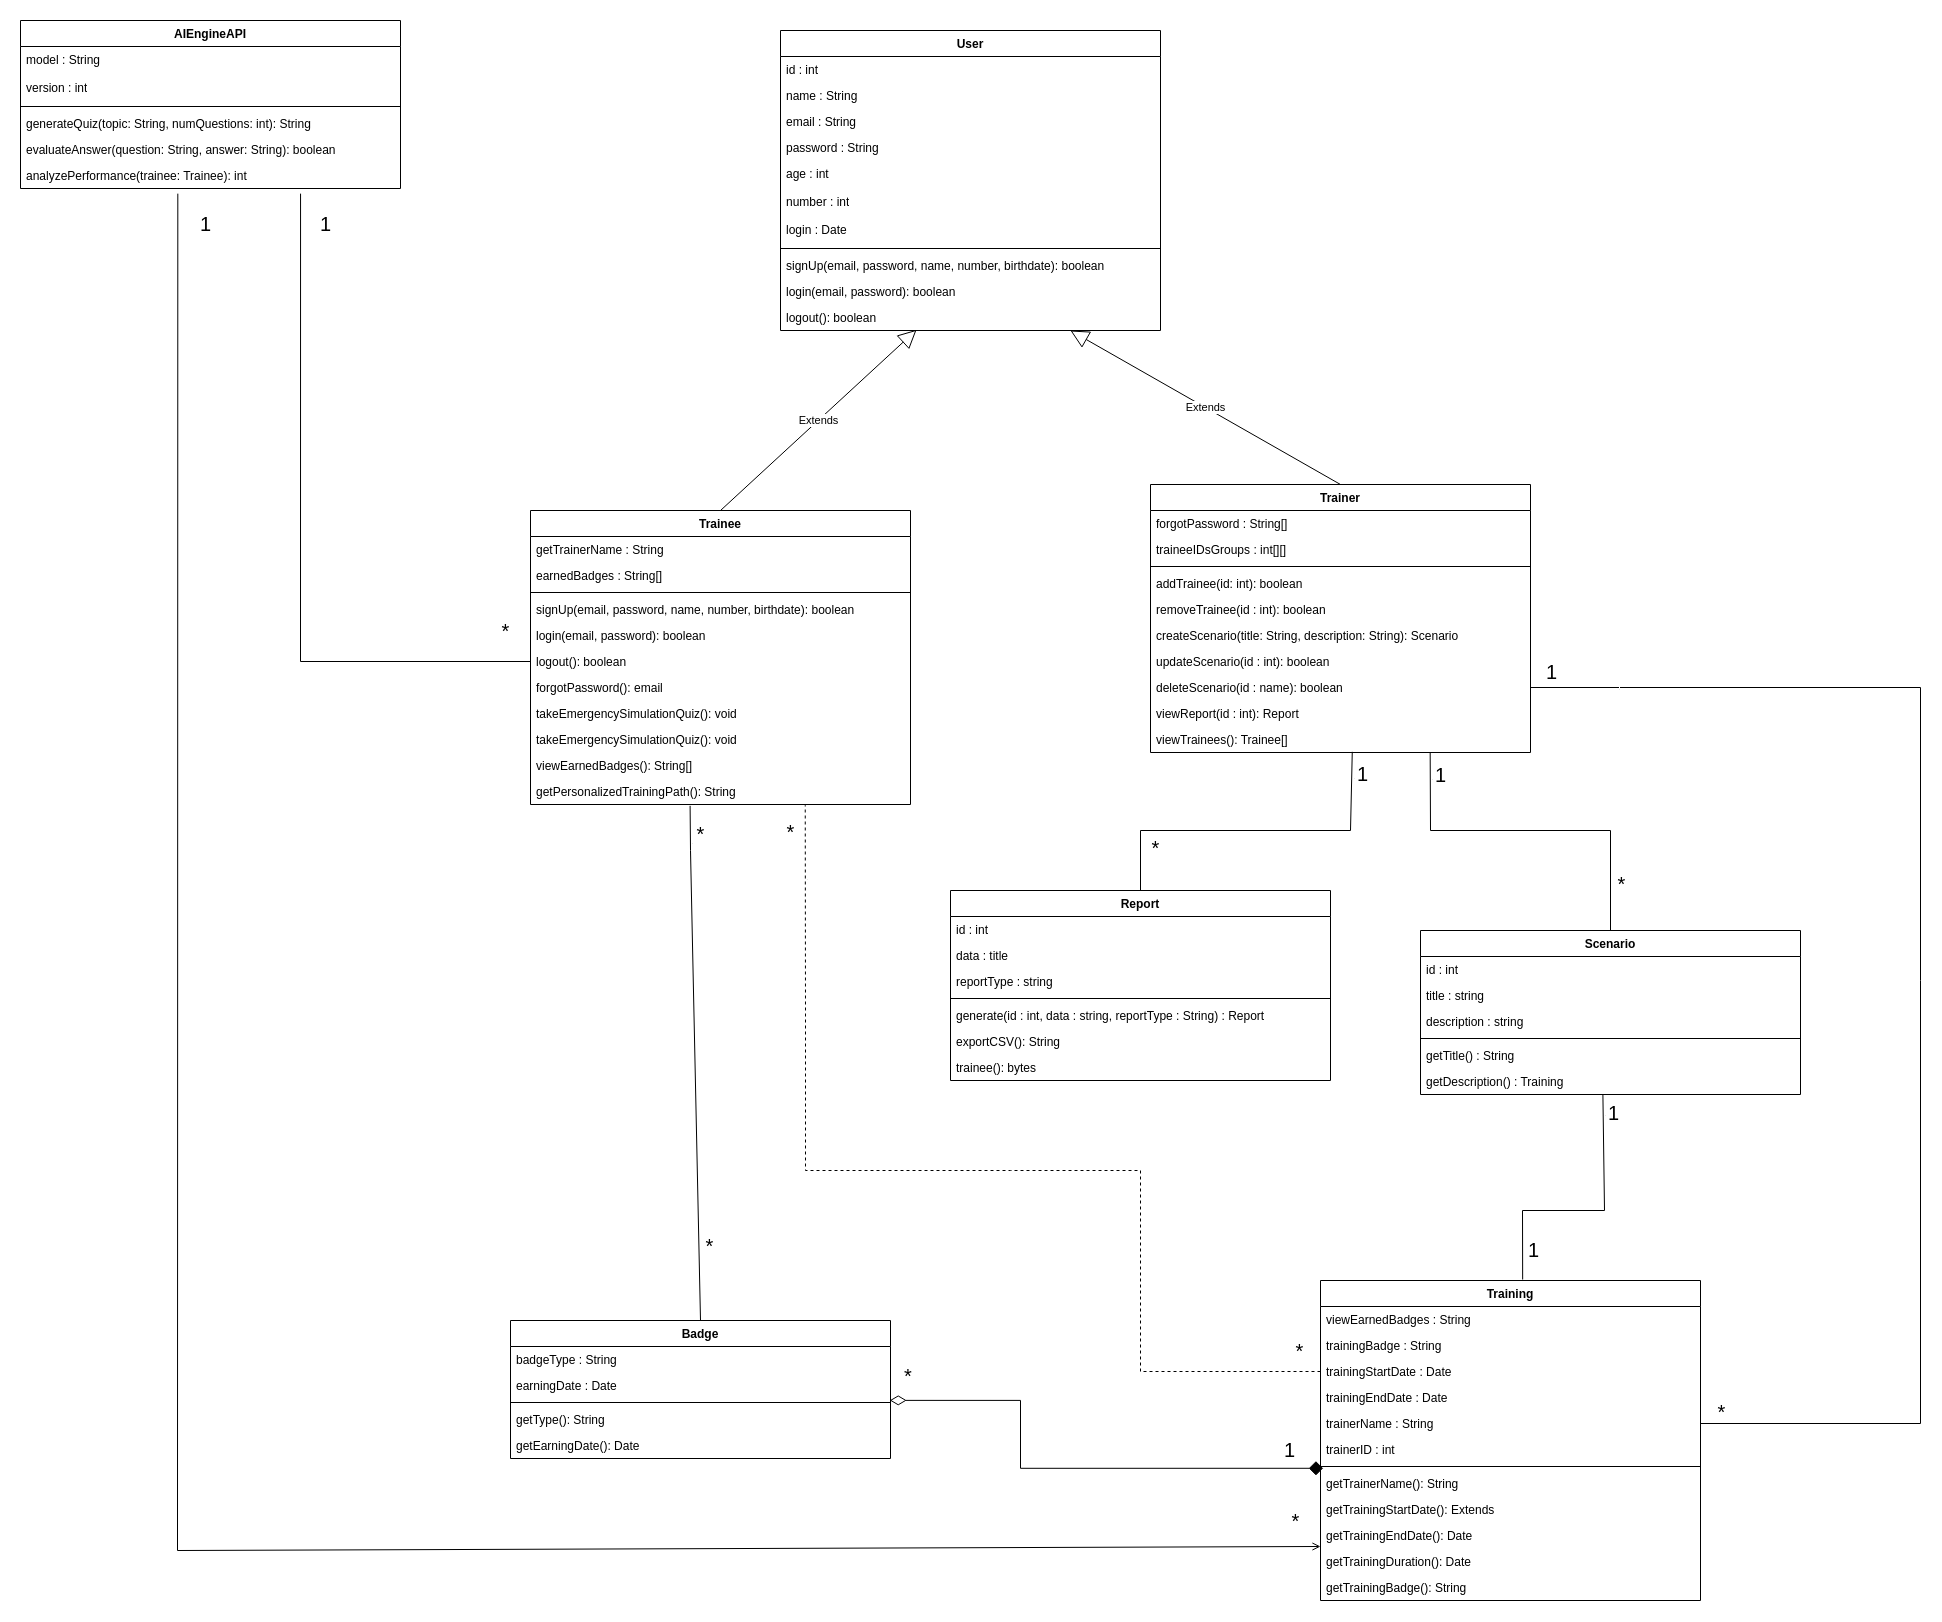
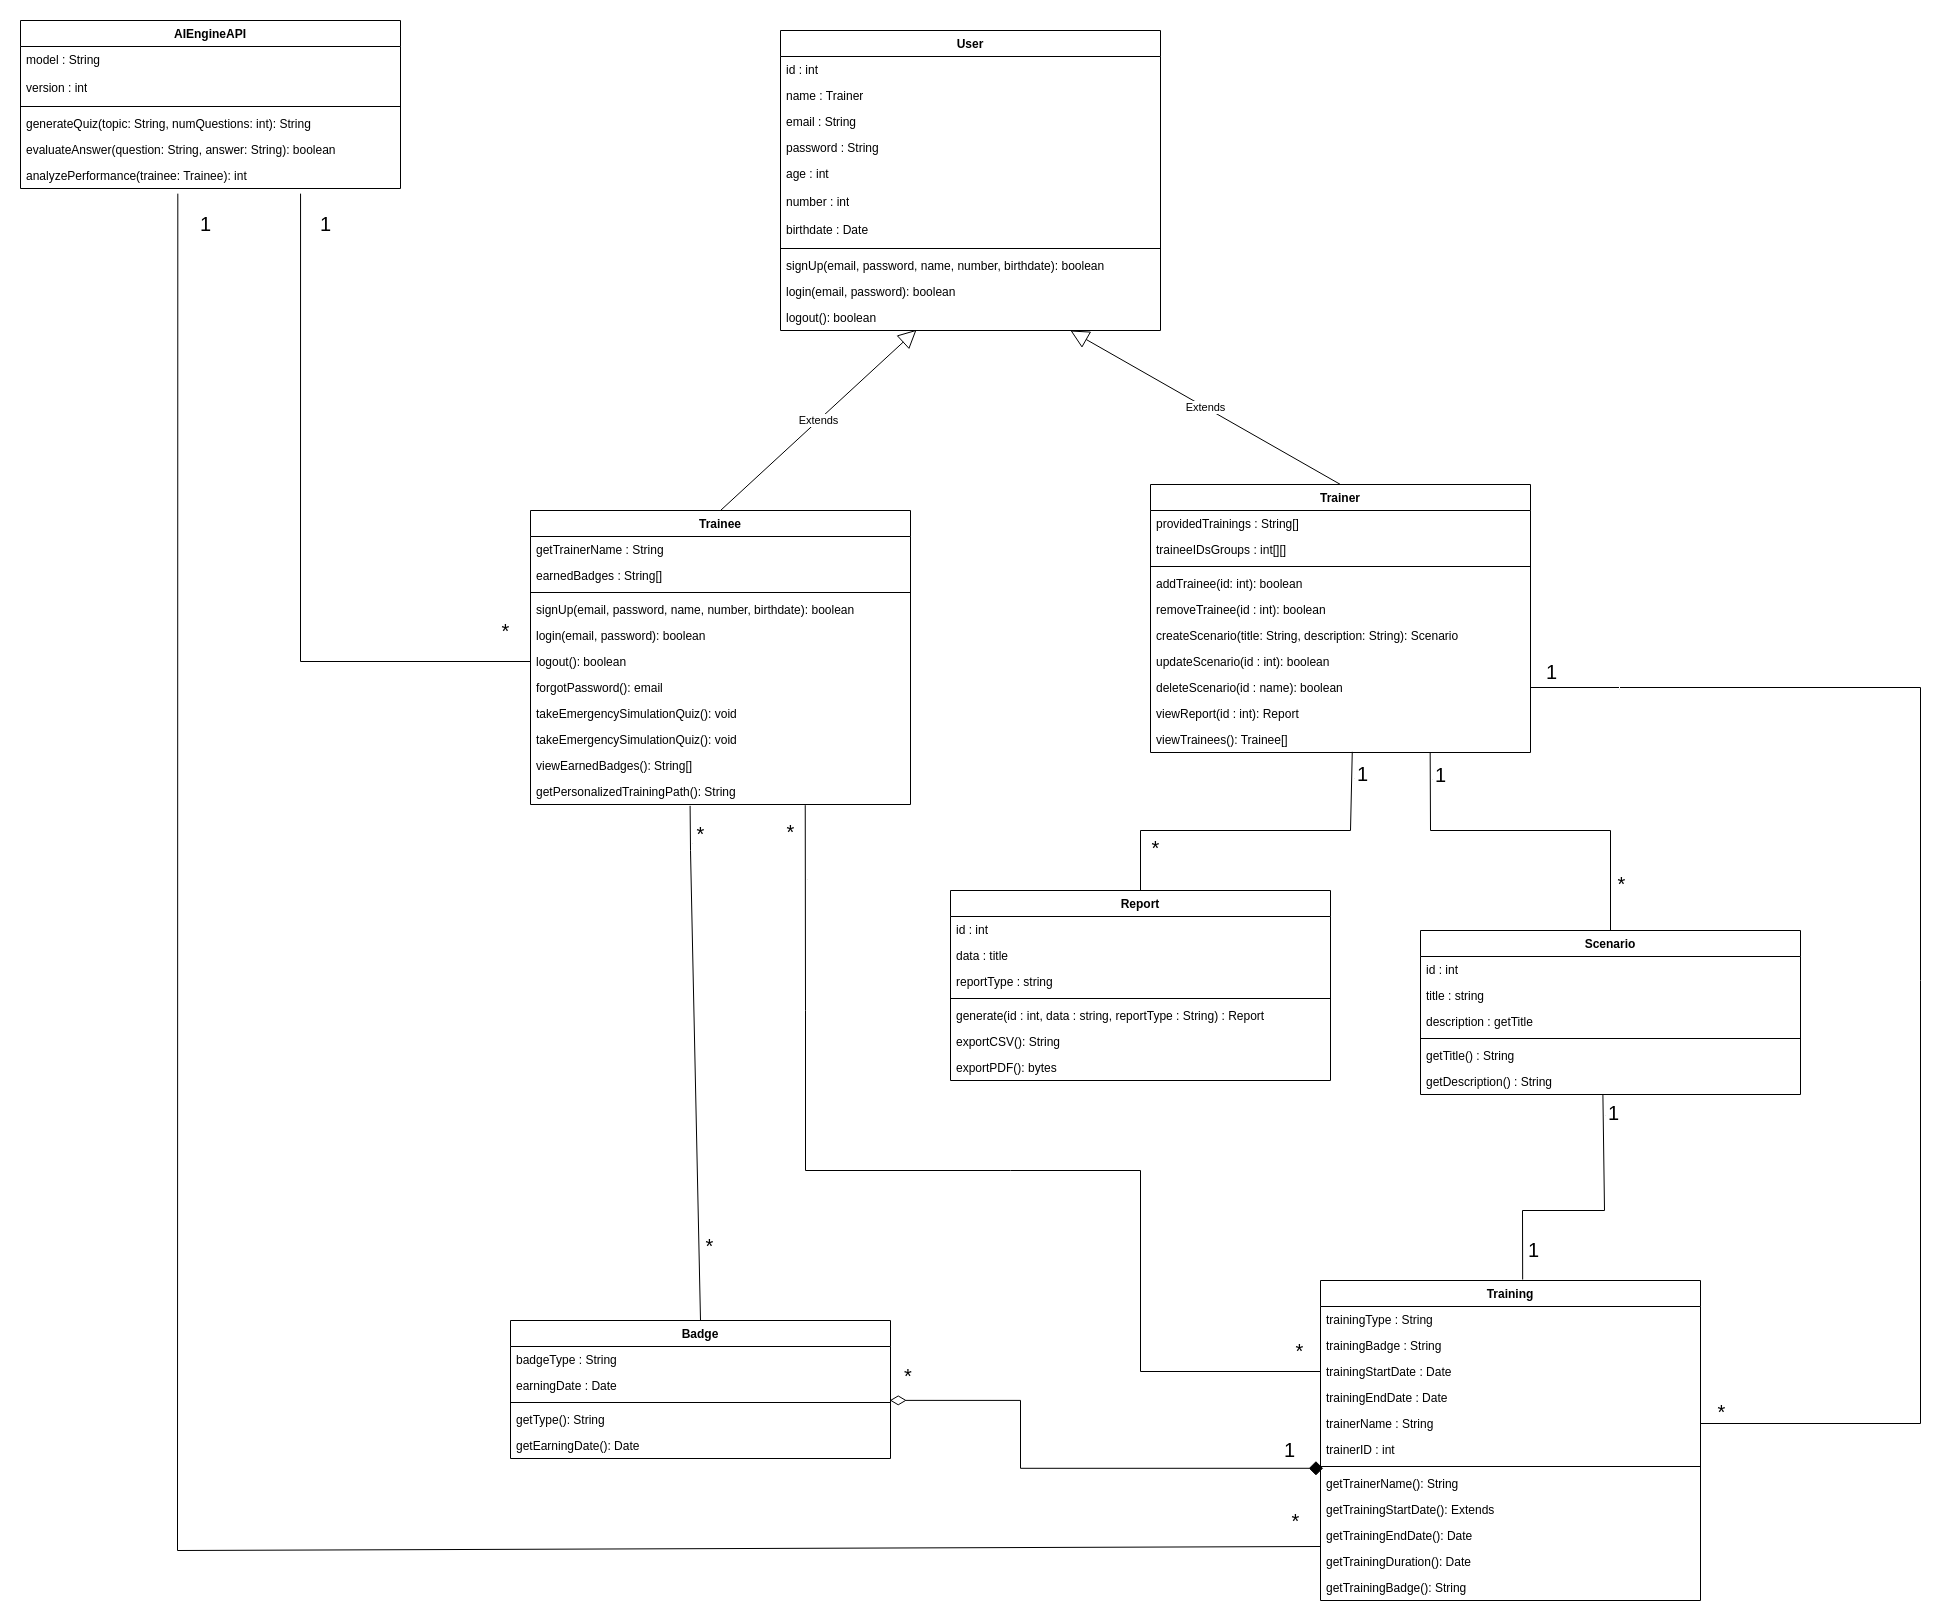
(824, 97) -> (827, 97)
(819, 231) -> (834, 231)
(1234, 525) -> (1240, 525)
(1484, 1023) -> (1490, 1023)
(1006, 1069) -> (1014, 1069)
(1506, 1083) -> (1501, 1083)
(981, 1171) -> (981, 1171)
(1403, 1321) -> (1388, 1321)
(1314, 1547) -> (1315, 1547)
